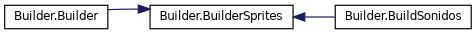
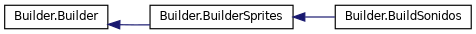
(123, 9) -> (135, 25)
